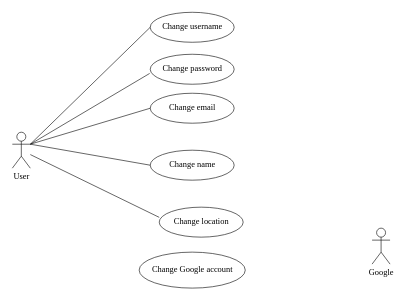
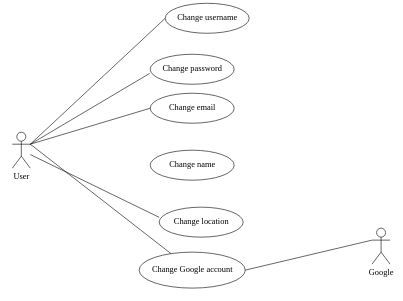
(192, 27) -> (207, 18)
(91, 155) -> (120, 214)
none -> (308, 256)
